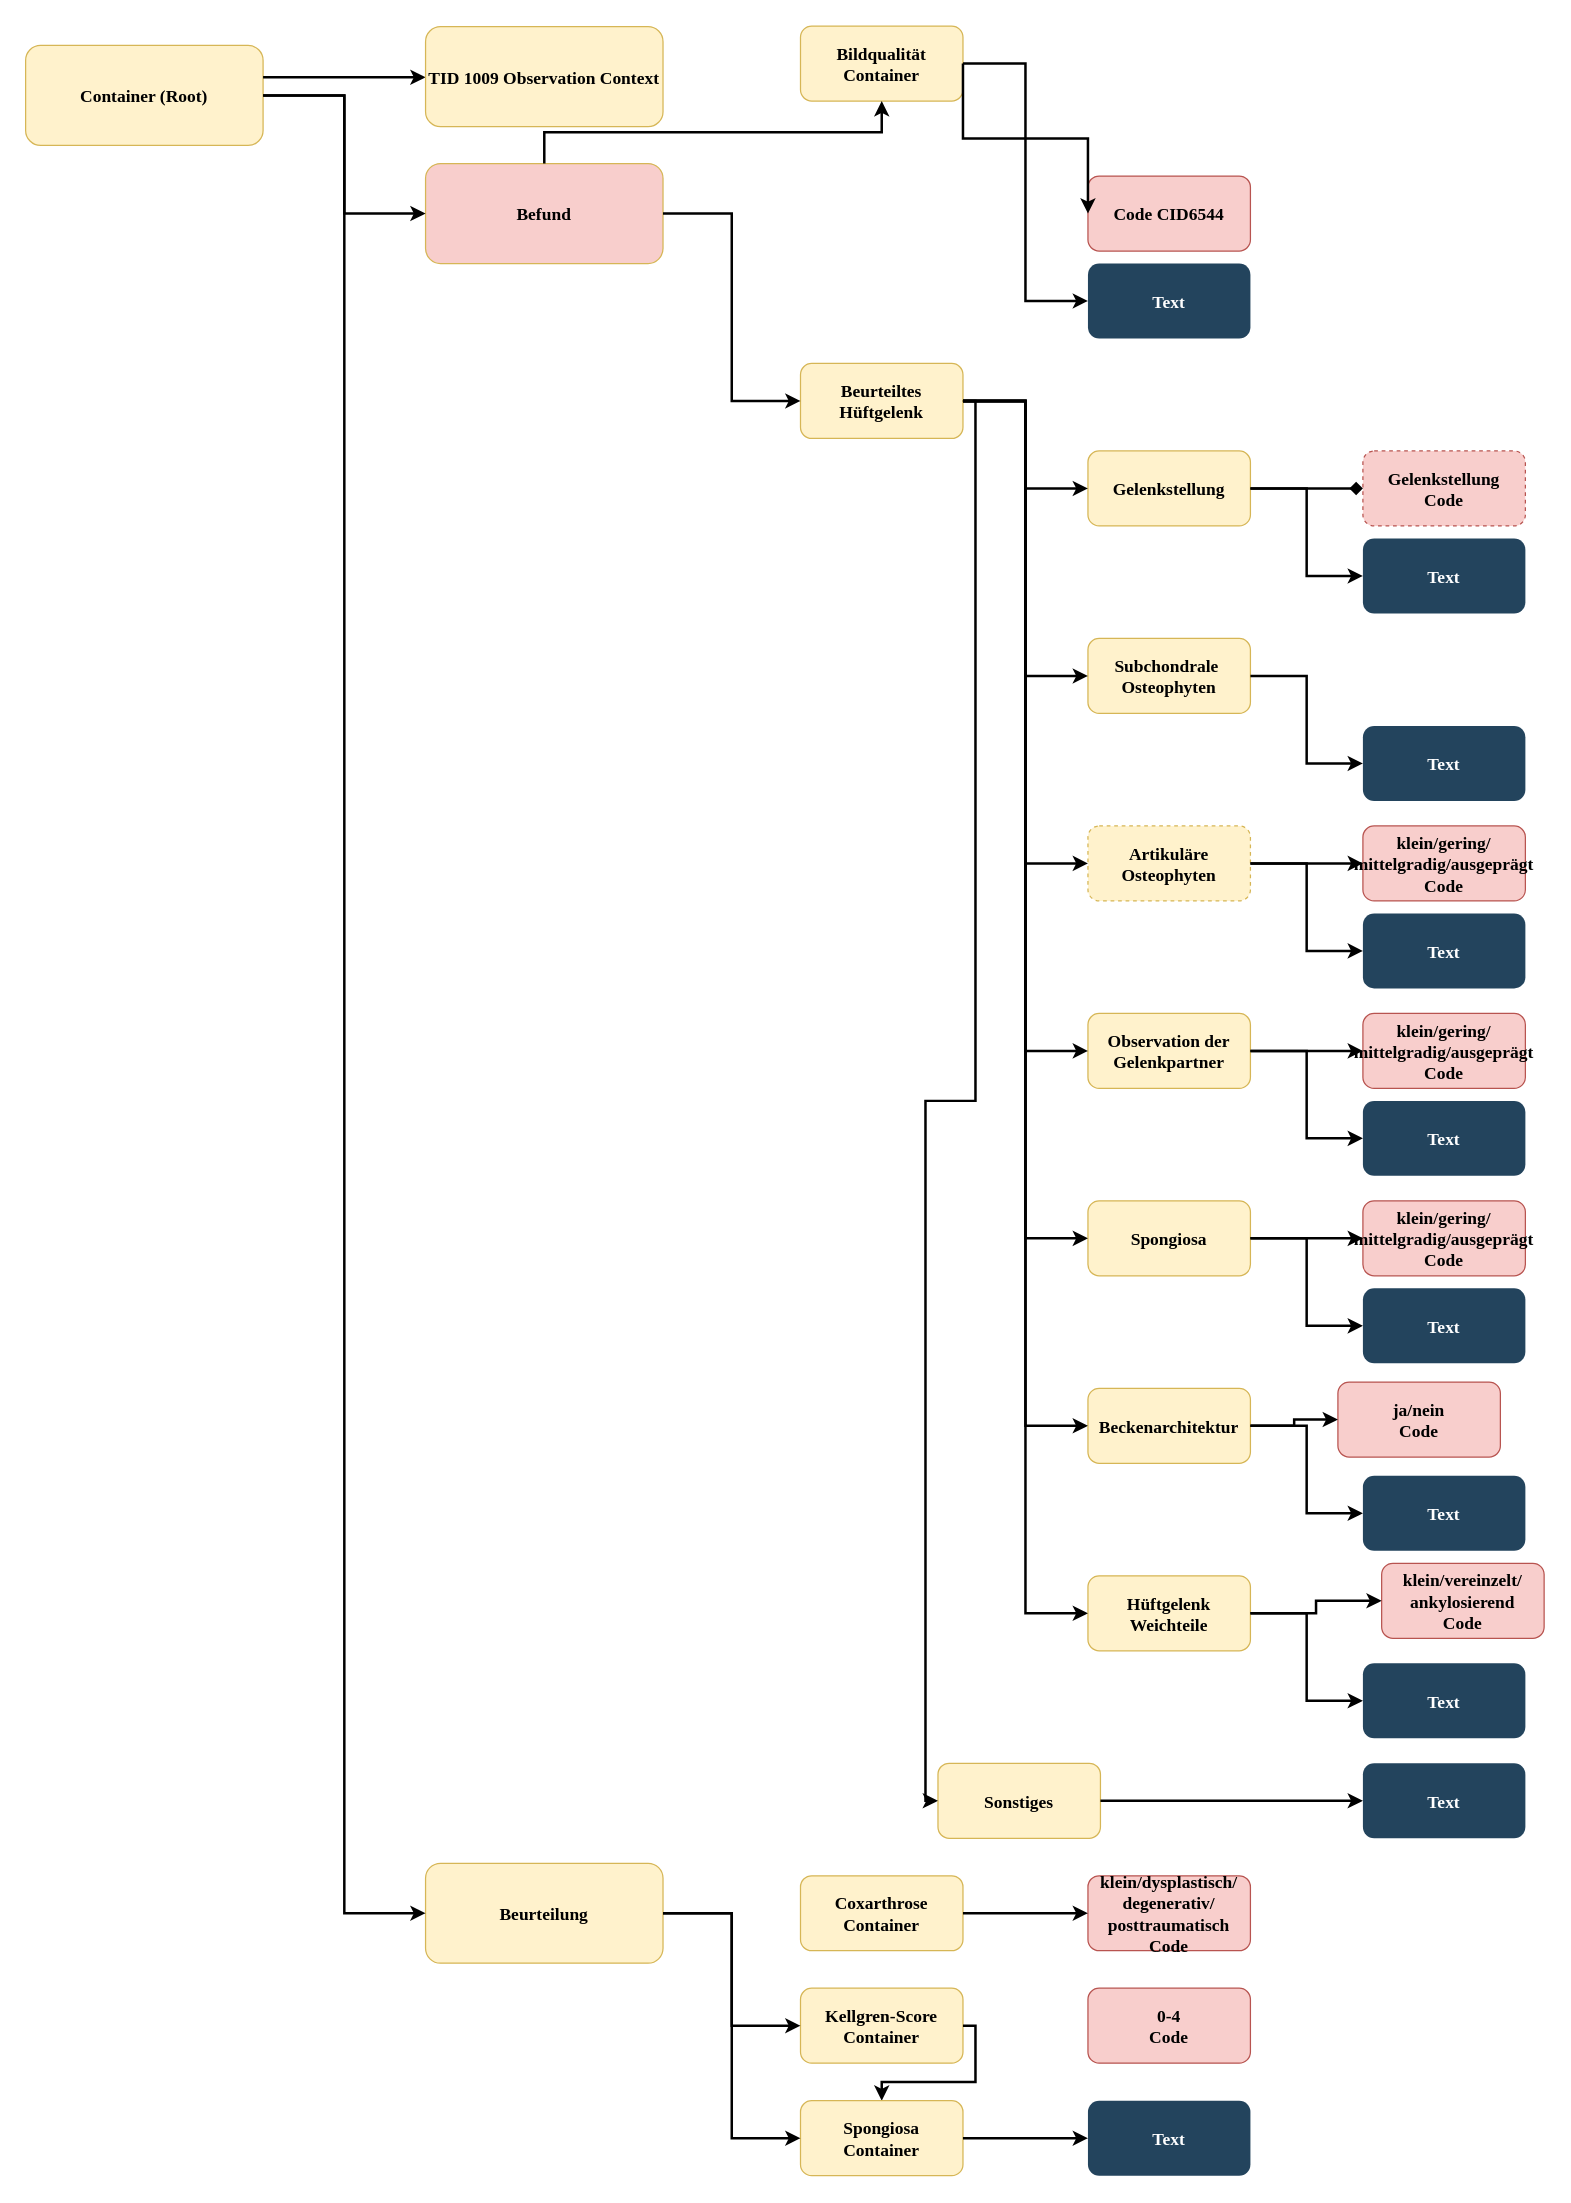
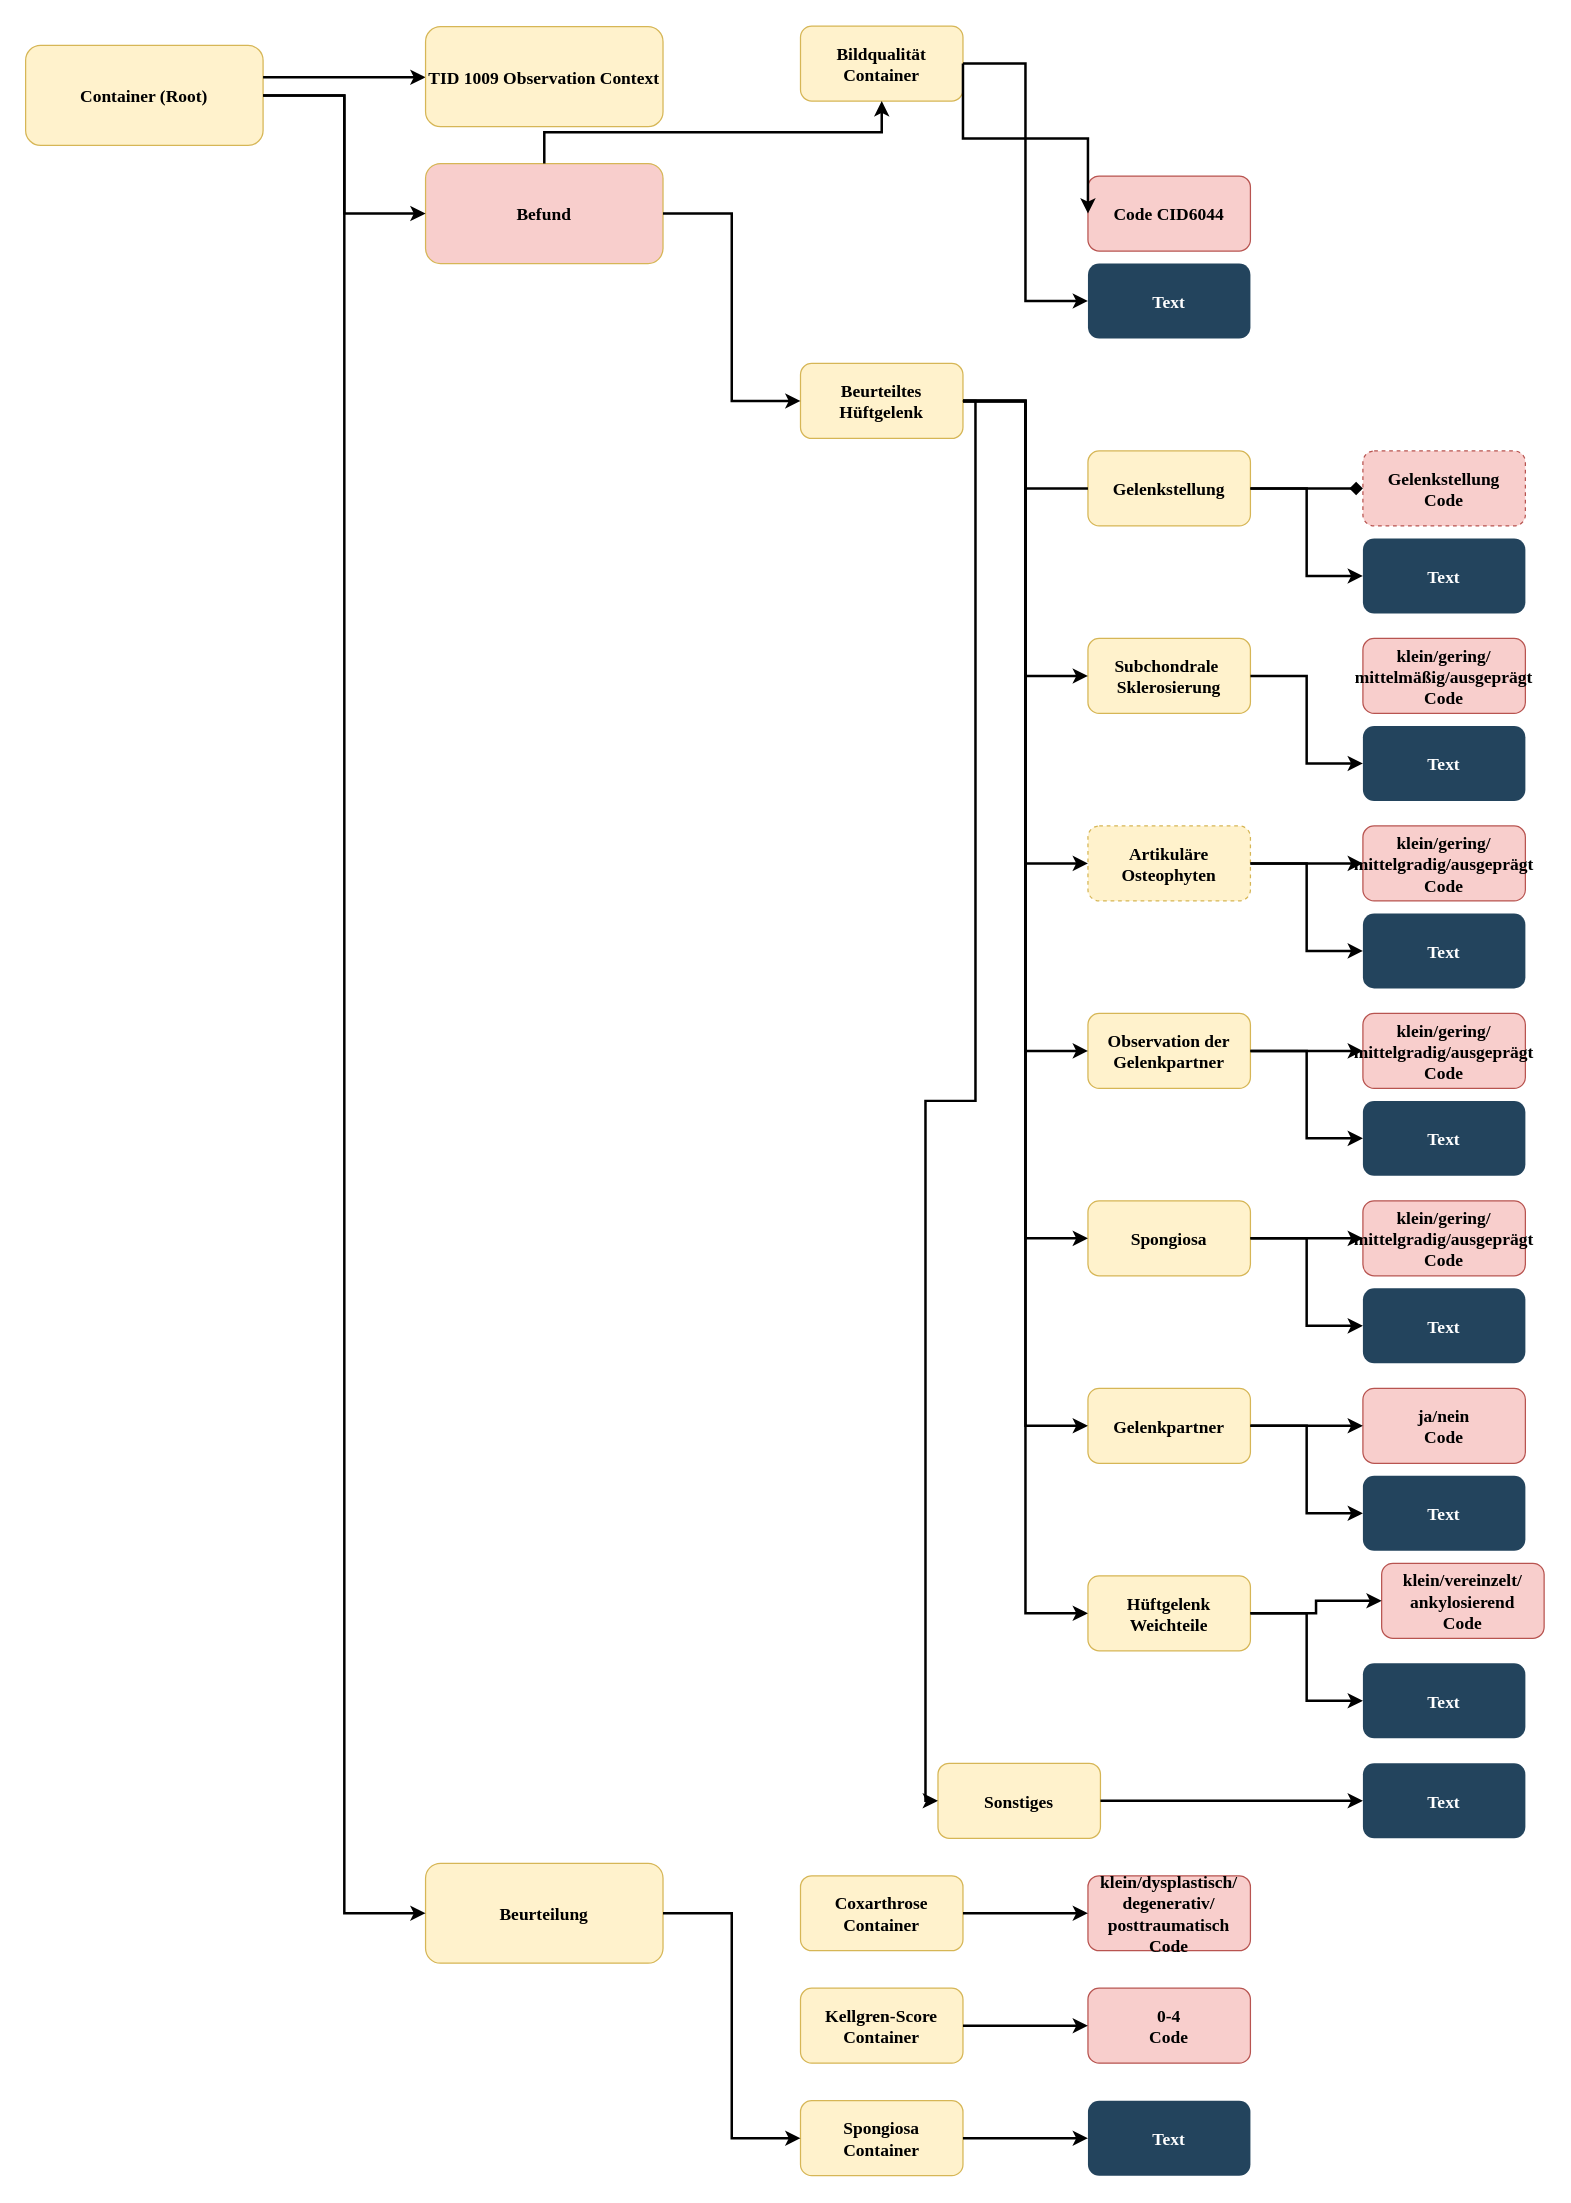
(1169, 214) -> (1169, 214)
(1075, 488) -> (1080, 488)
(1169, 666) -> (1169, 666)
none -> (1444, 676)
(1419, 1419) -> (1444, 1426)
(1169, 1427) -> (1169, 1427)
(762, 2026) -> none
(954, 2082) -> (1024, 2026)
